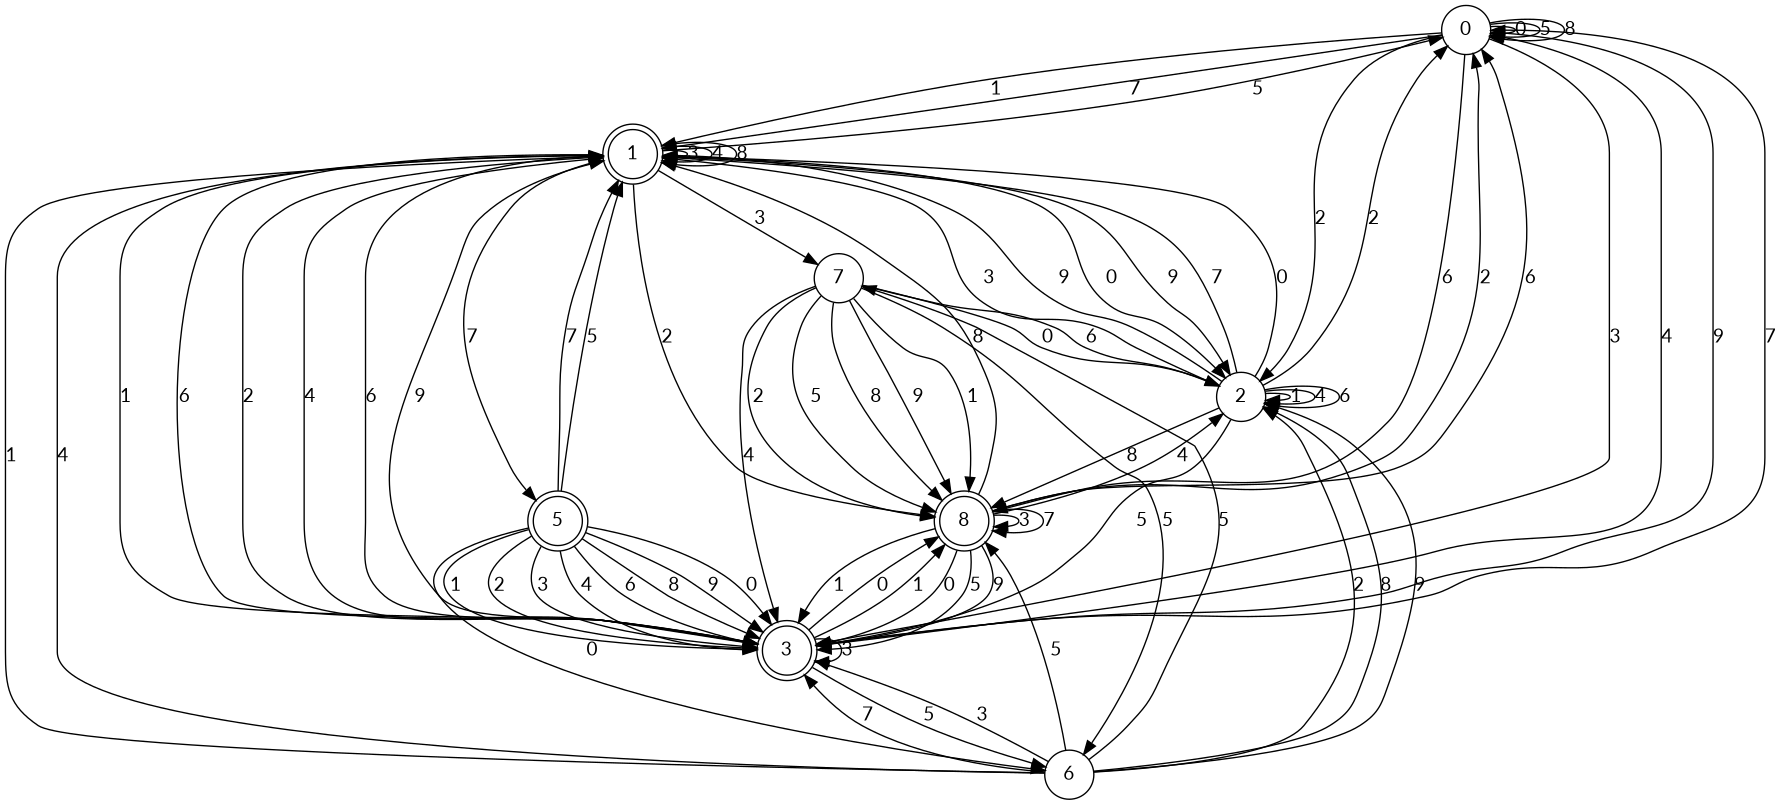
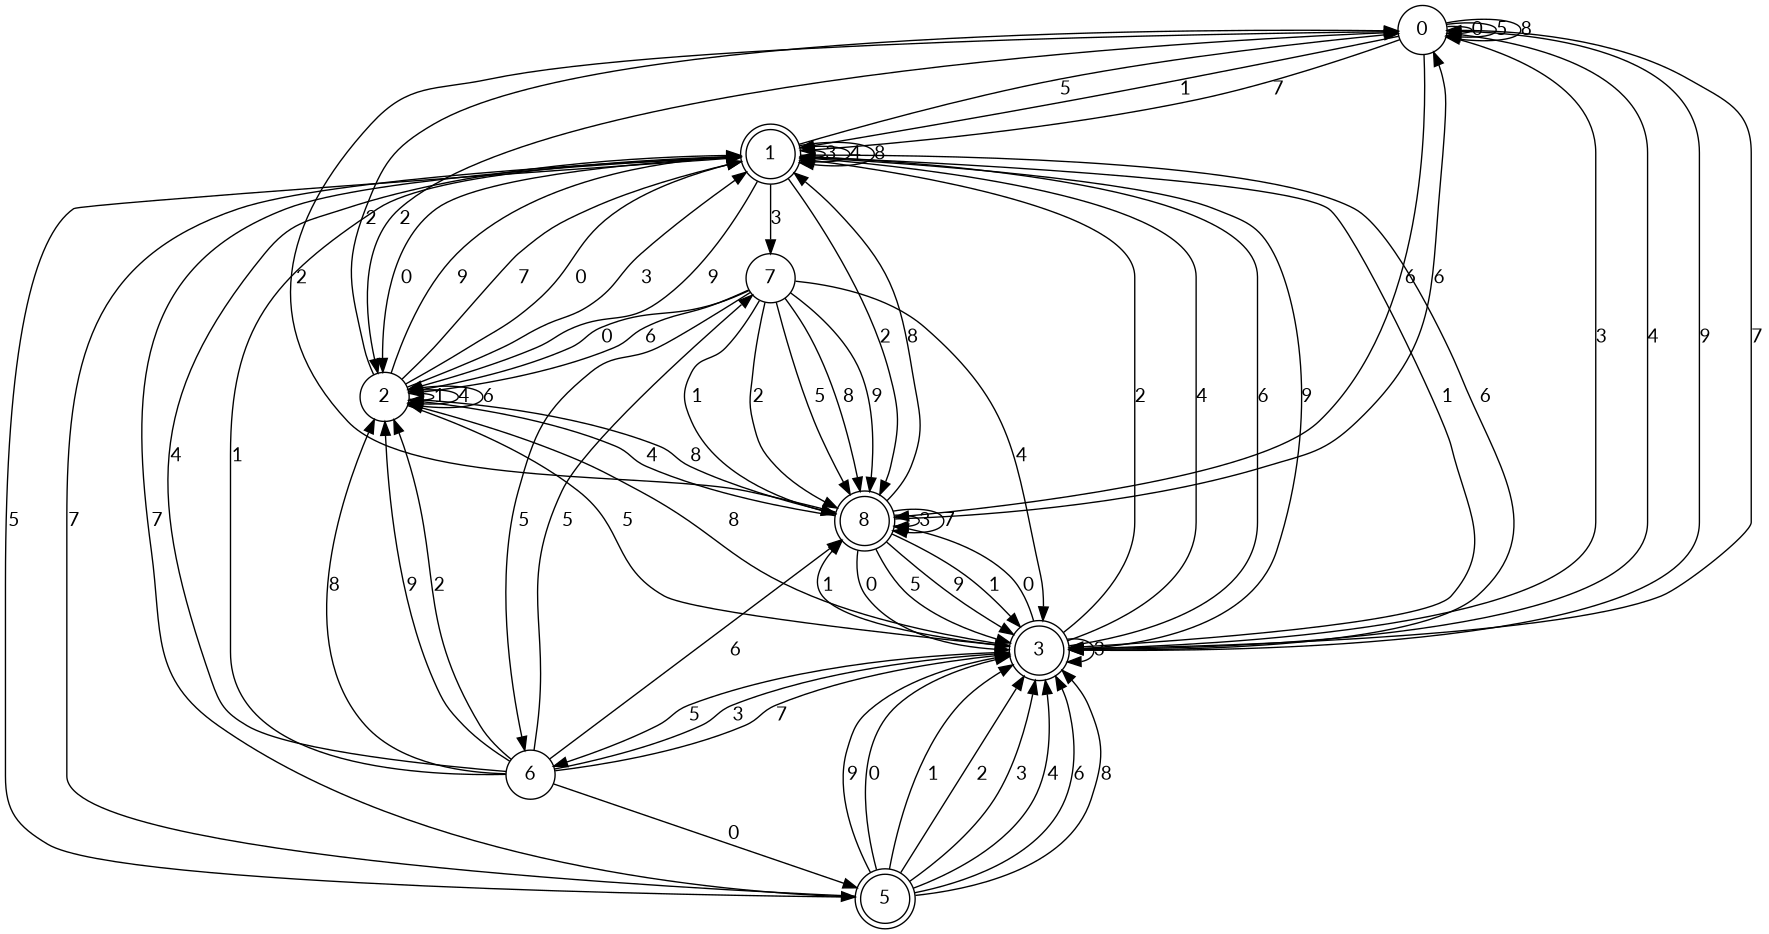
none -> (712, 538)
(1056, 651) -> (736, 651)
(661, 699) -> (699, 834)
